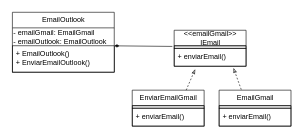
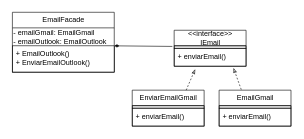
(64, 20) -> (64, 20)
(211, 38) -> (211, 38)
